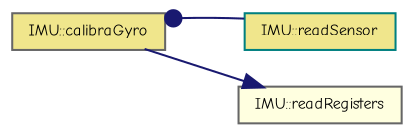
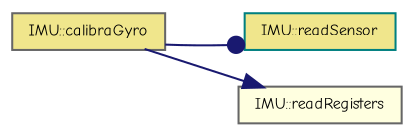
(213, 18) -> (197, 45)
